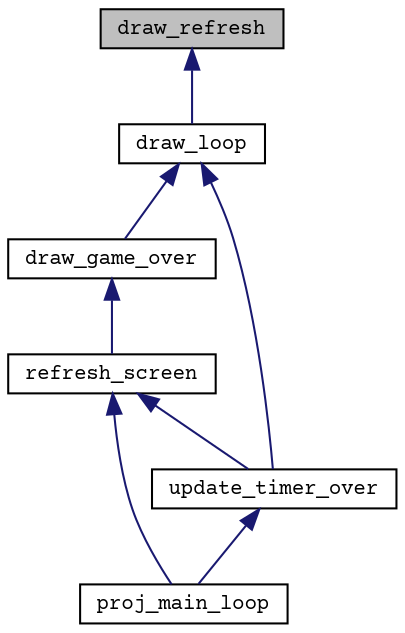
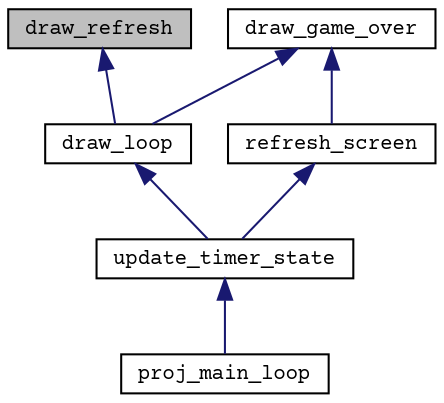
(146, 210) -> (216, 91)
(274, 489) -> (225, 259)
(131, 504) -> none
